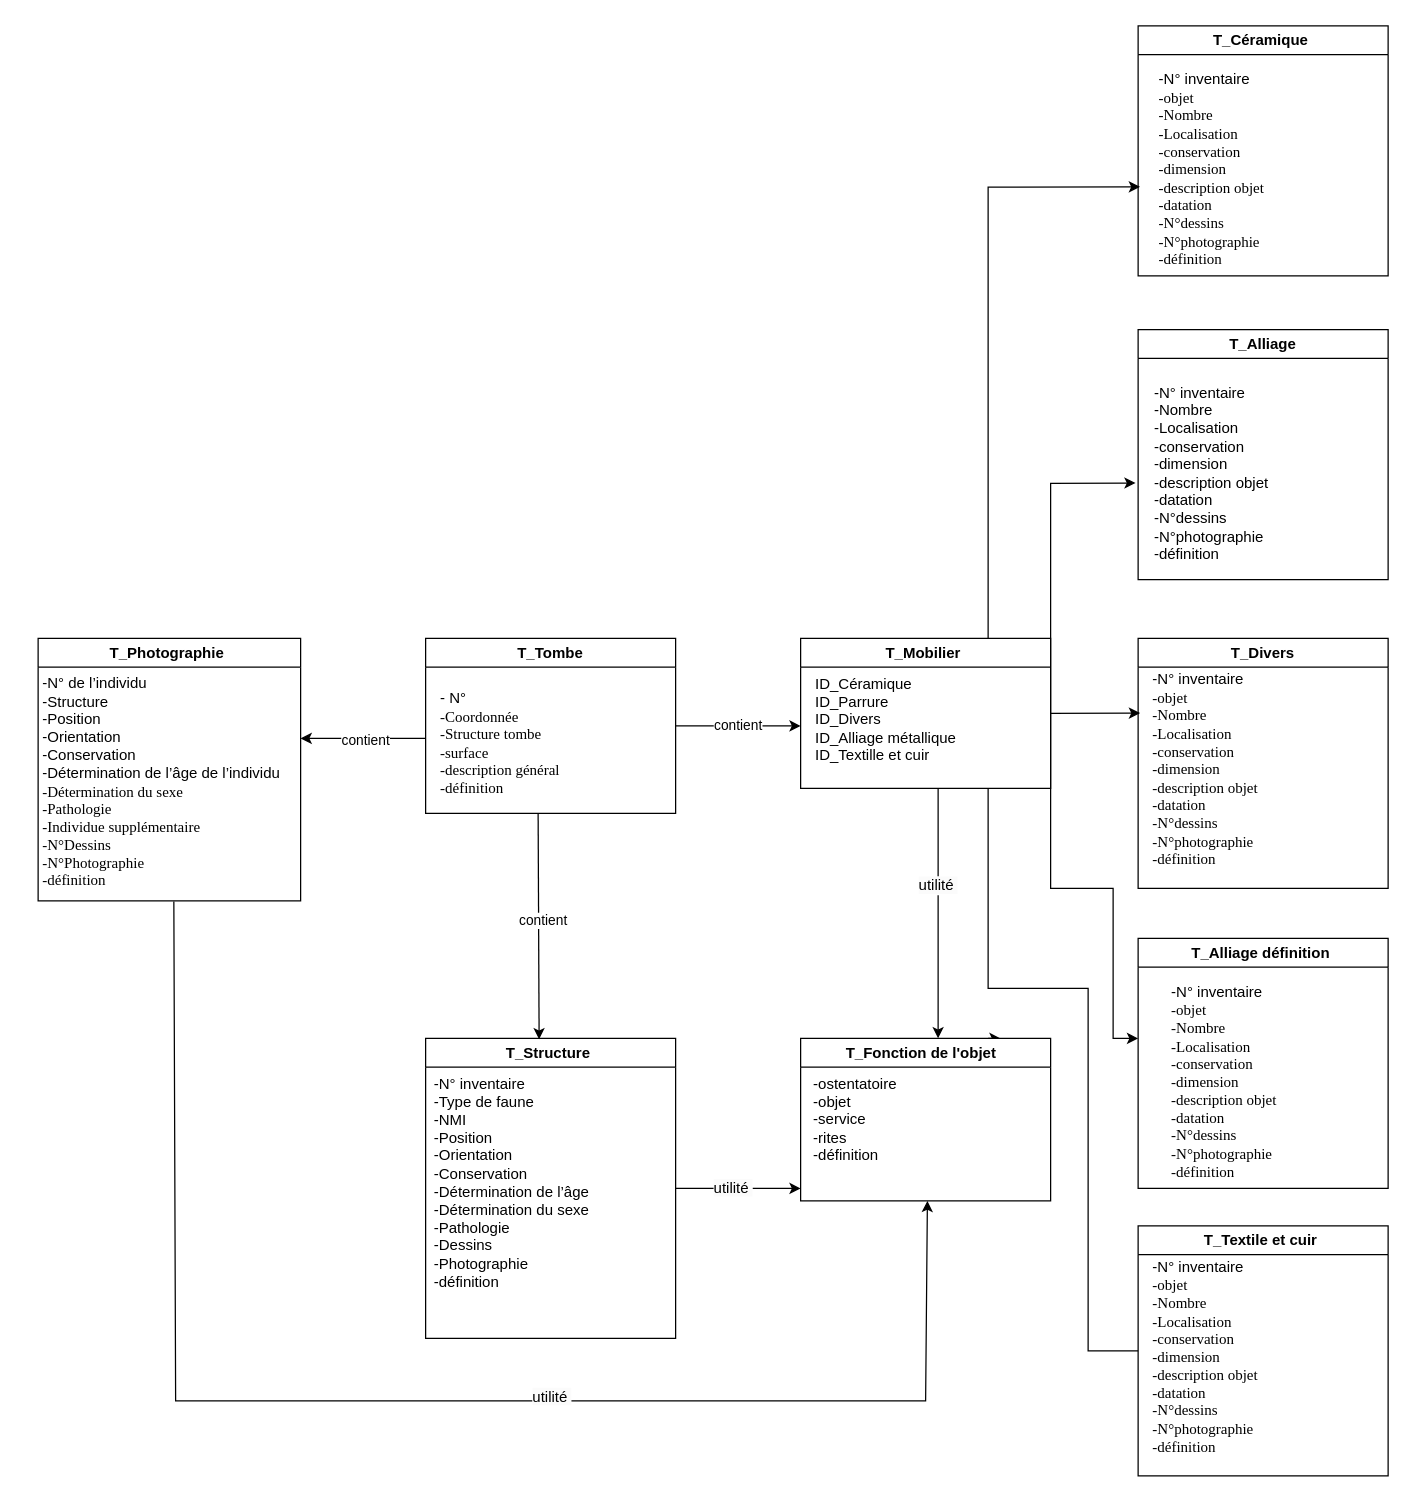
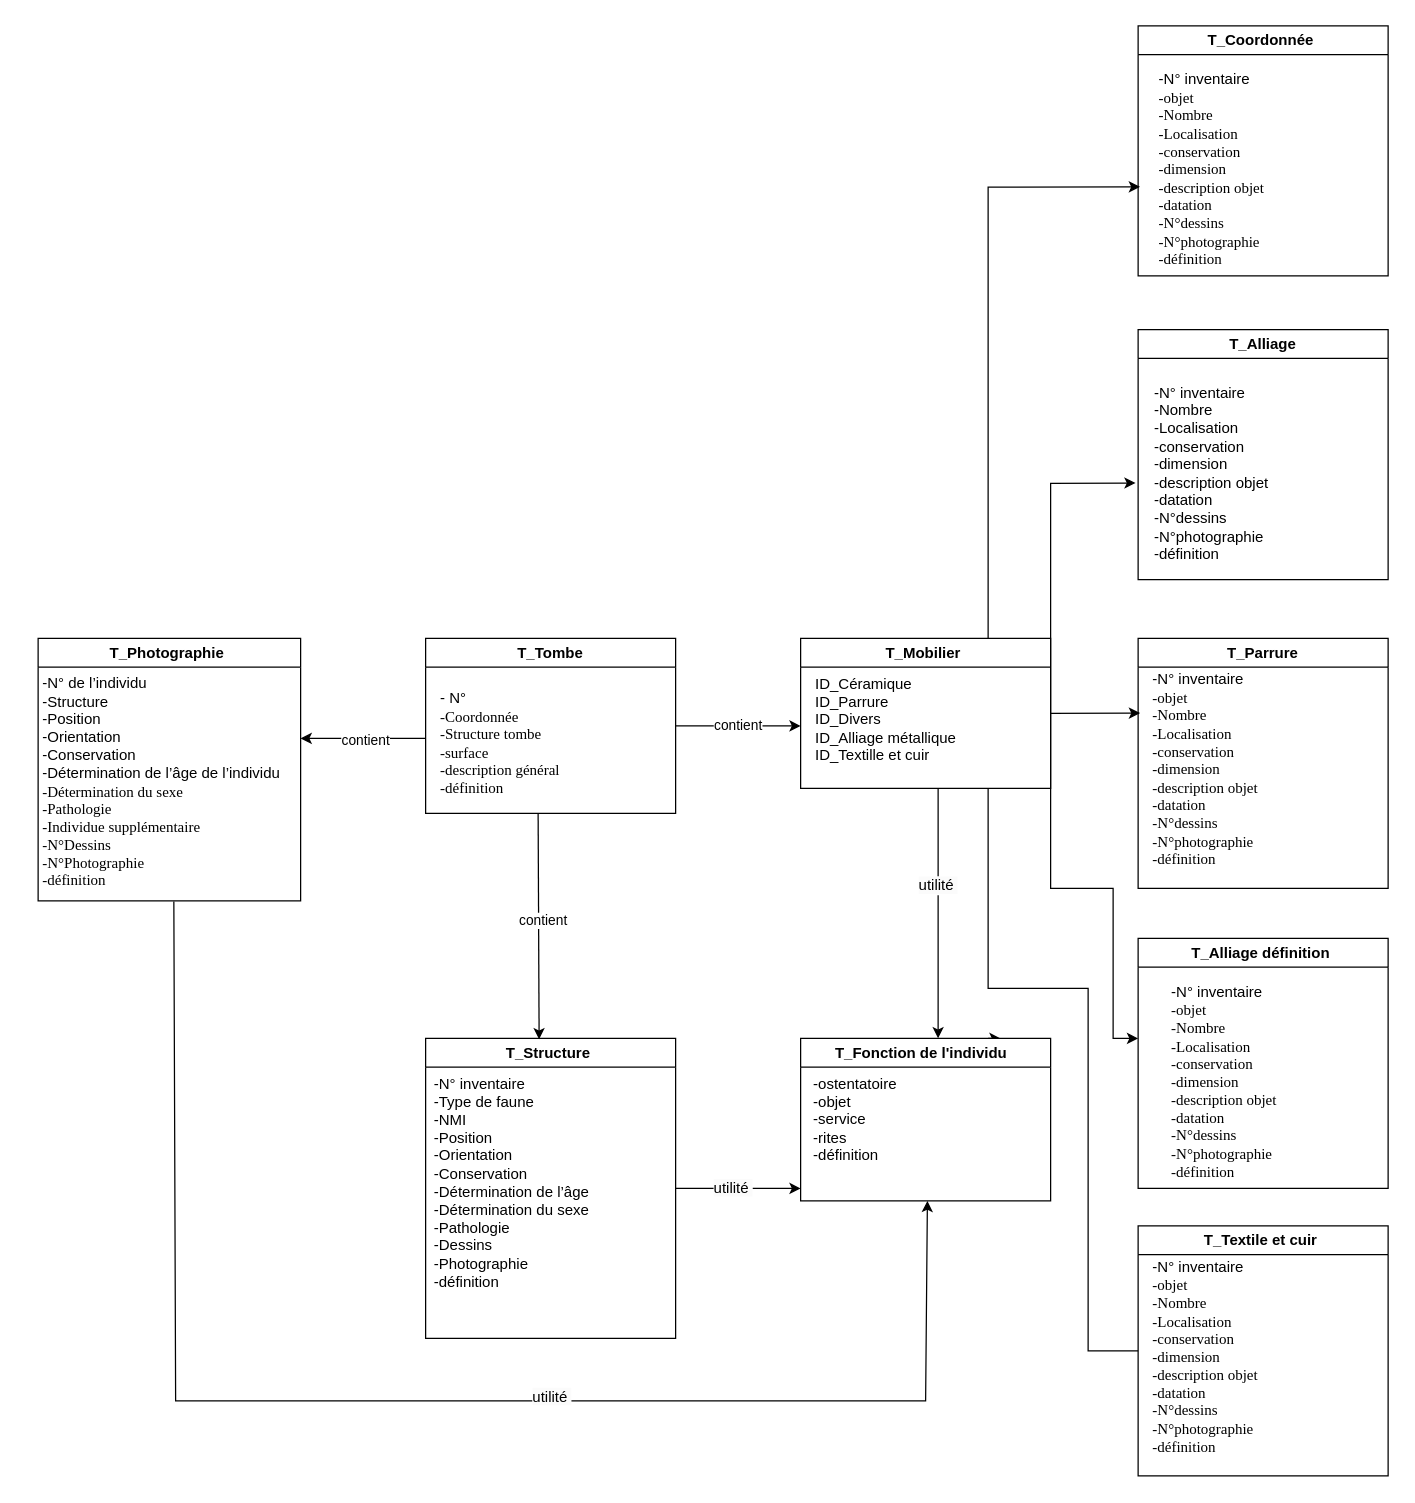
(1263, 41) -> (1263, 41)
(1263, 653) -> (1263, 653)
(926, 1053) -> (926, 1053)
